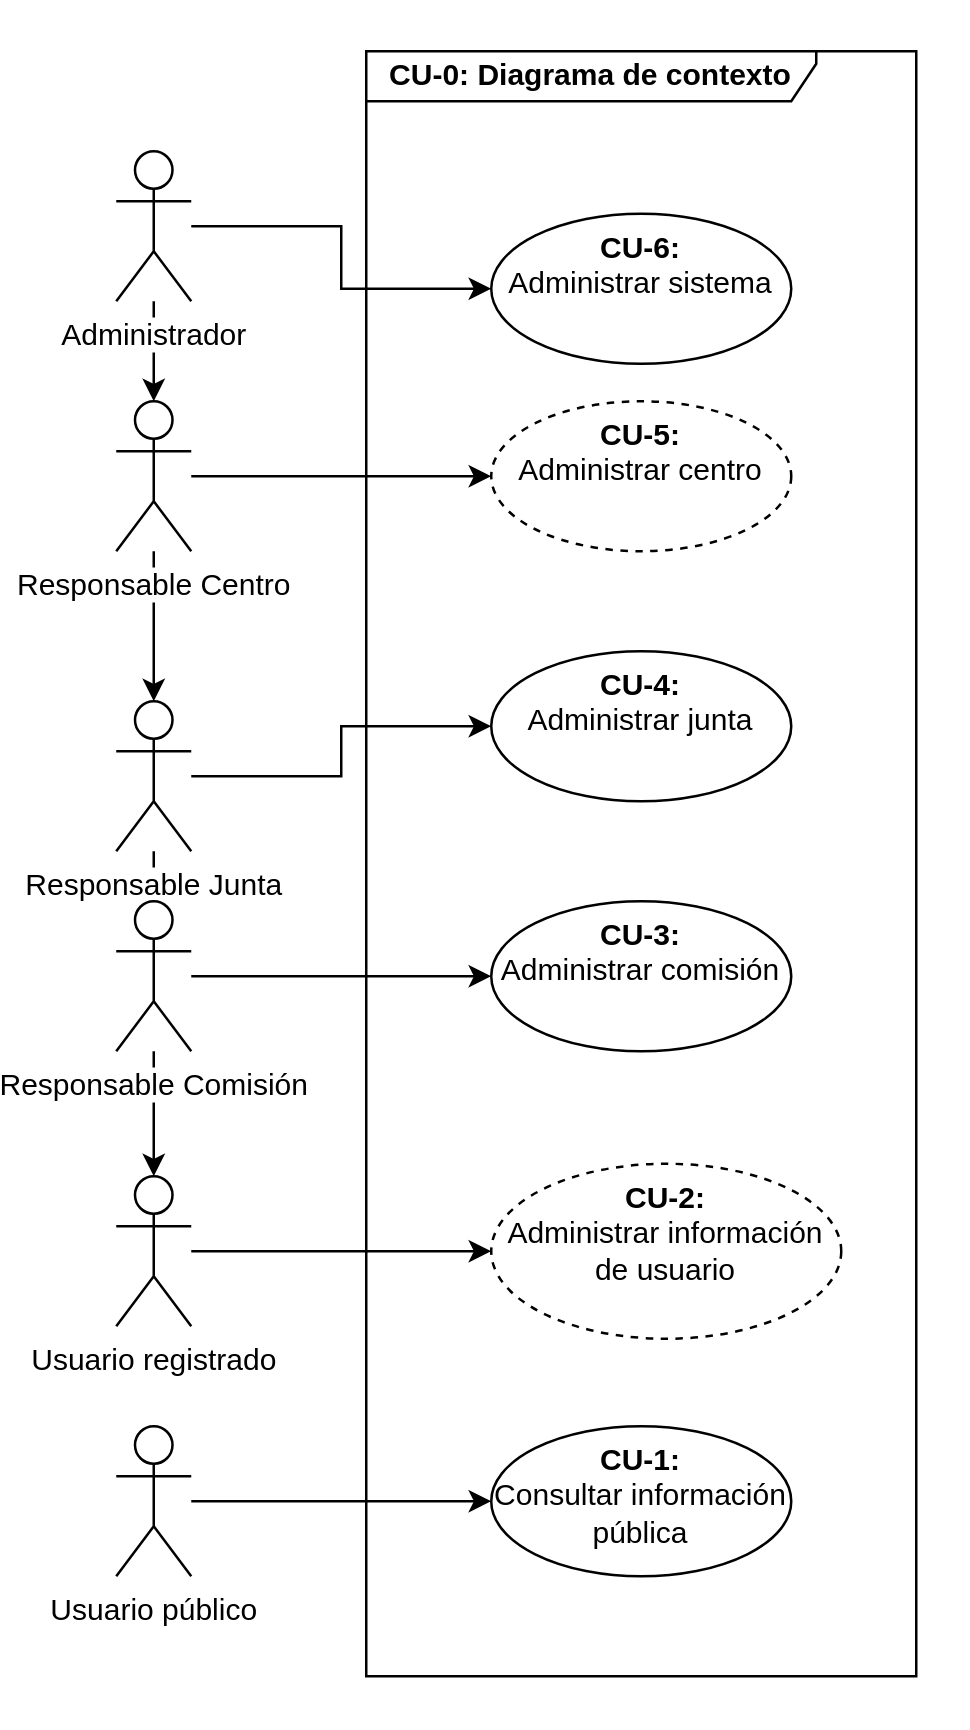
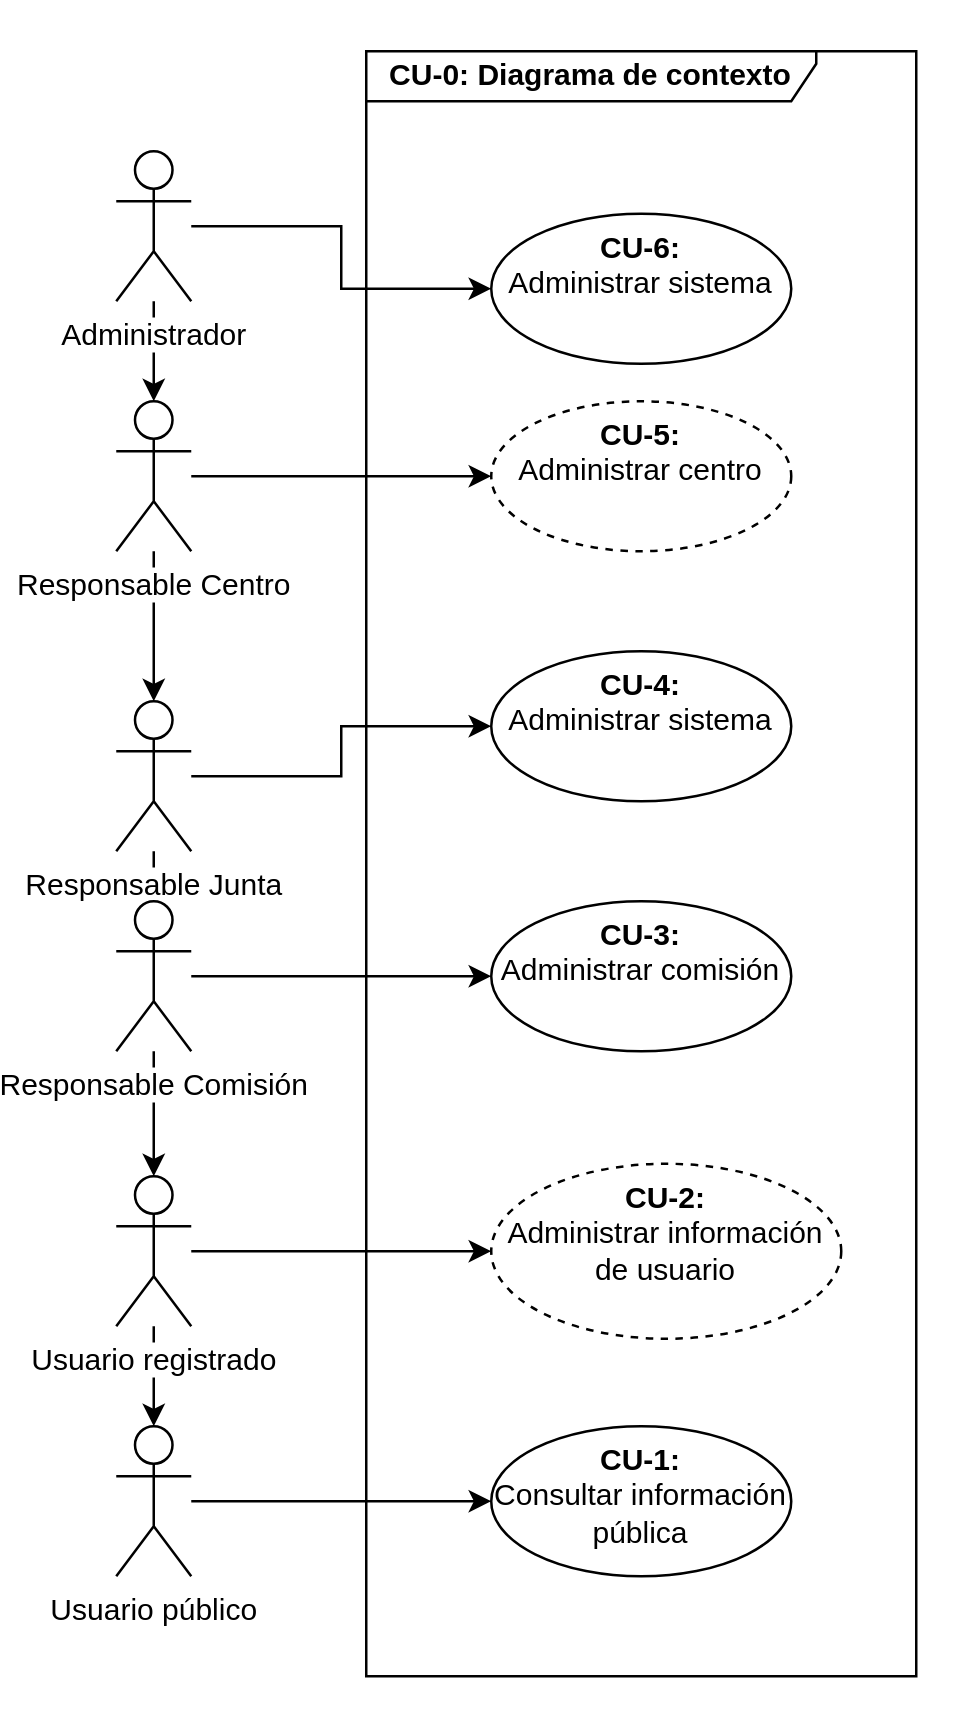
(641, 705) -> (641, 705)
none -> (154, 1393)
